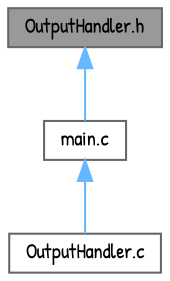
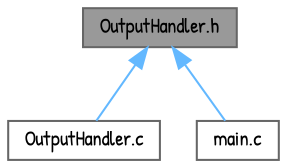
(85, 207) -> (116, 93)
